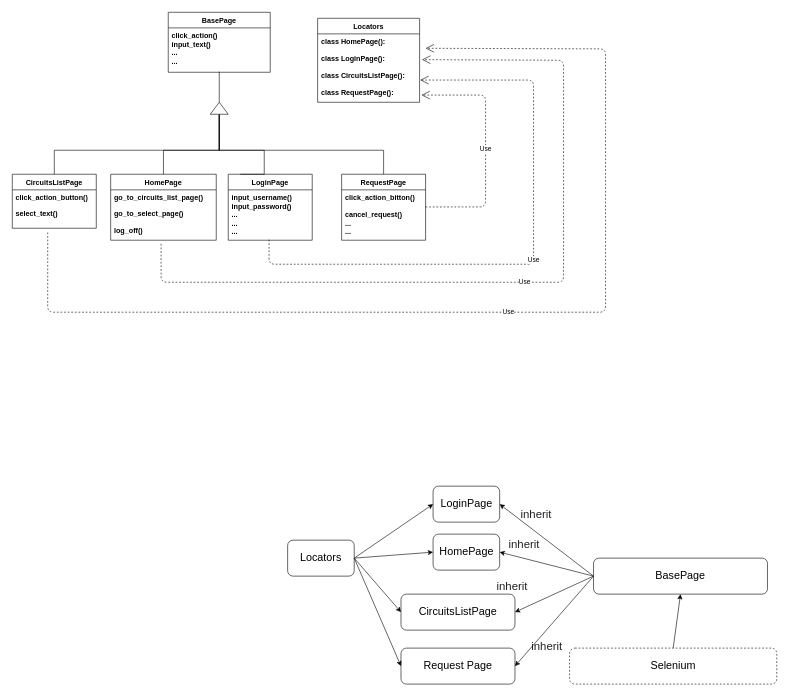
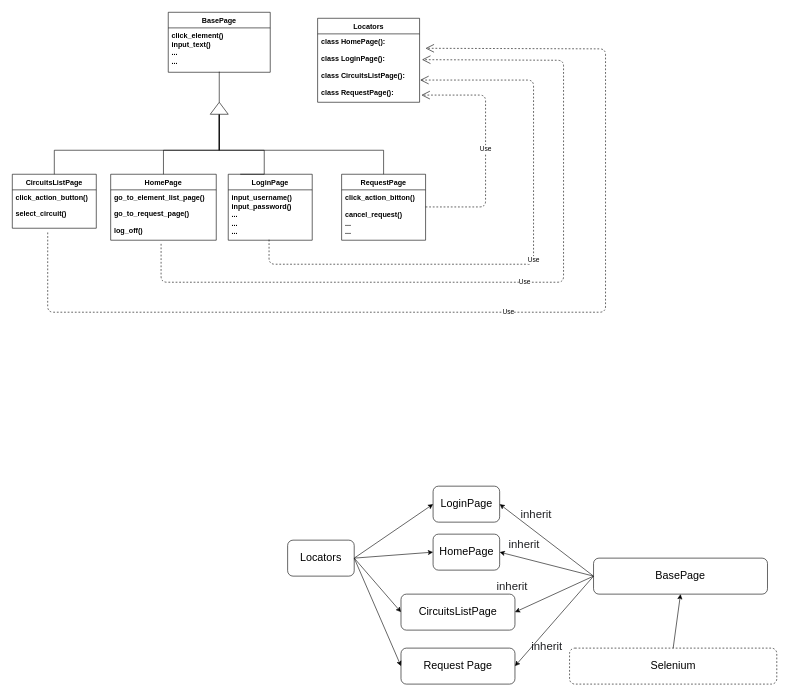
(197, 36) -> (199, 36)
(163, 198) -> (162, 198)
(41, 214) -> (45, 214)
(151, 214) -> (154, 214)
